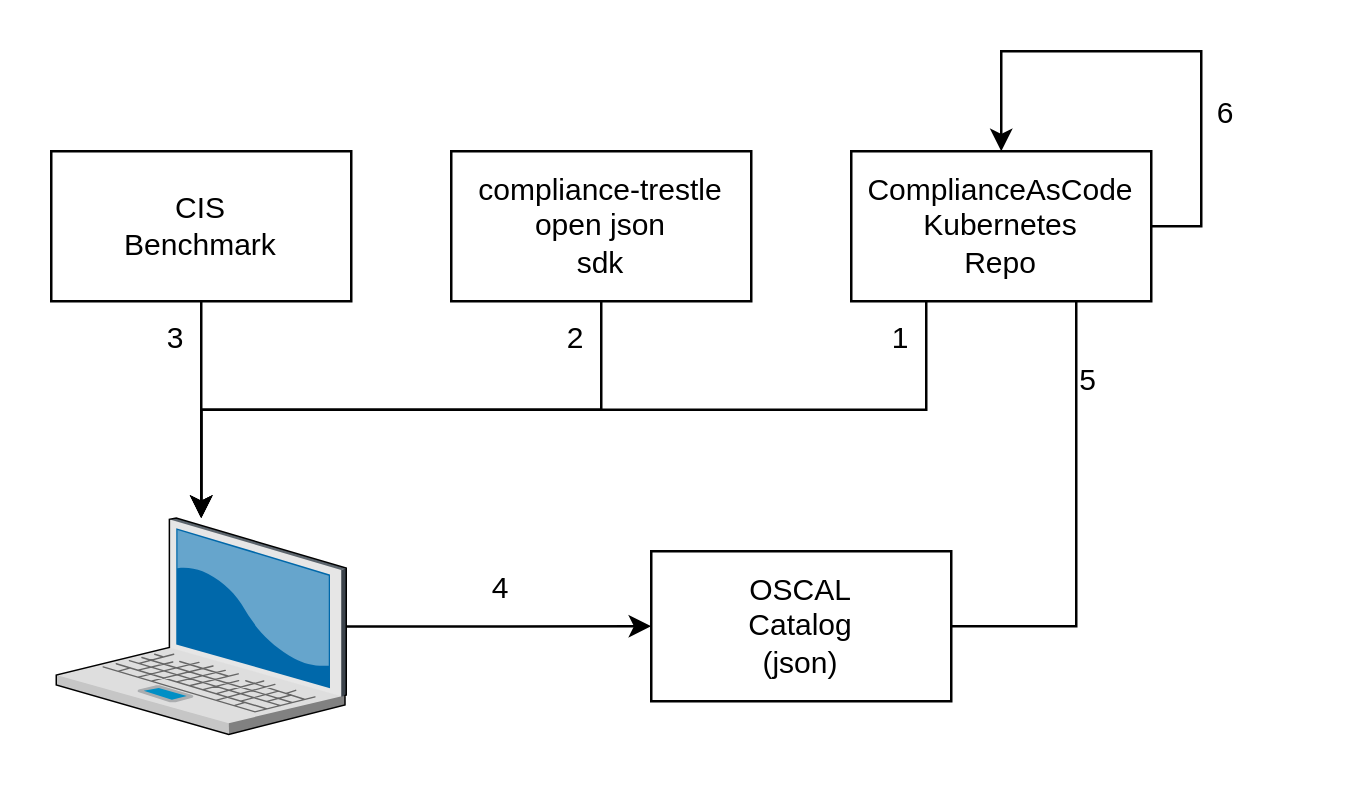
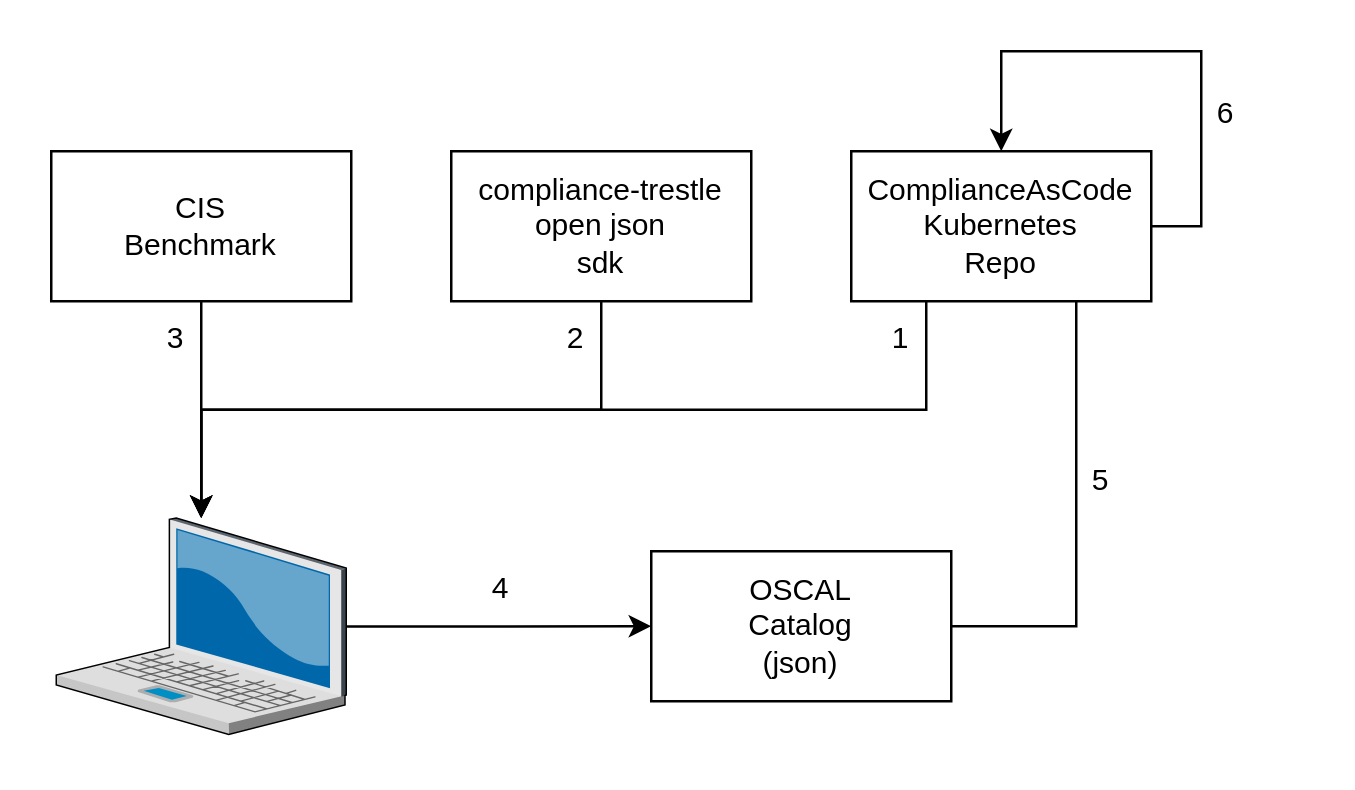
(1089, 381) -> (1101, 481)
